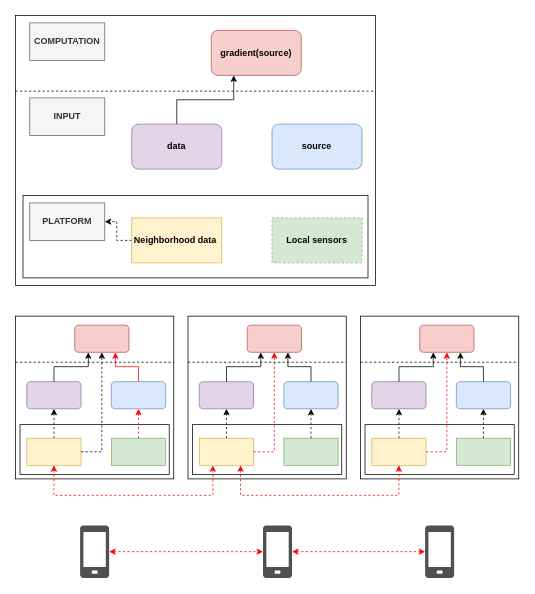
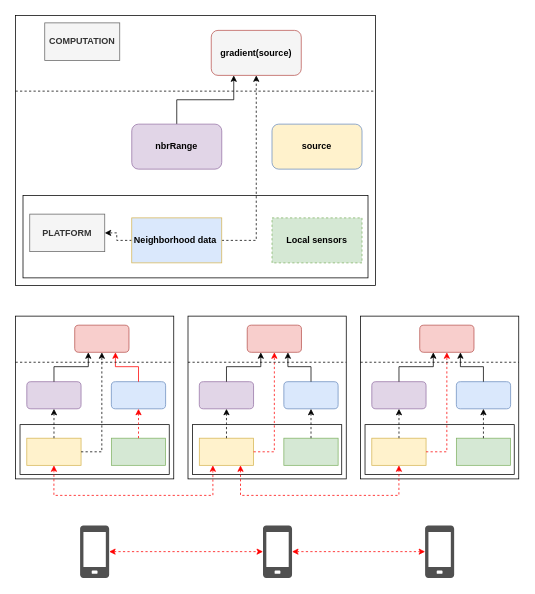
(67, 42) -> (82, 42)
(256, 53) -> (256, 53)
(67, 117) -> none
(177, 147) -> (177, 147)
(317, 147) -> (317, 147)
none -> (256, 177)
(67, 222) -> (67, 233)
(177, 240) -> (177, 240)
